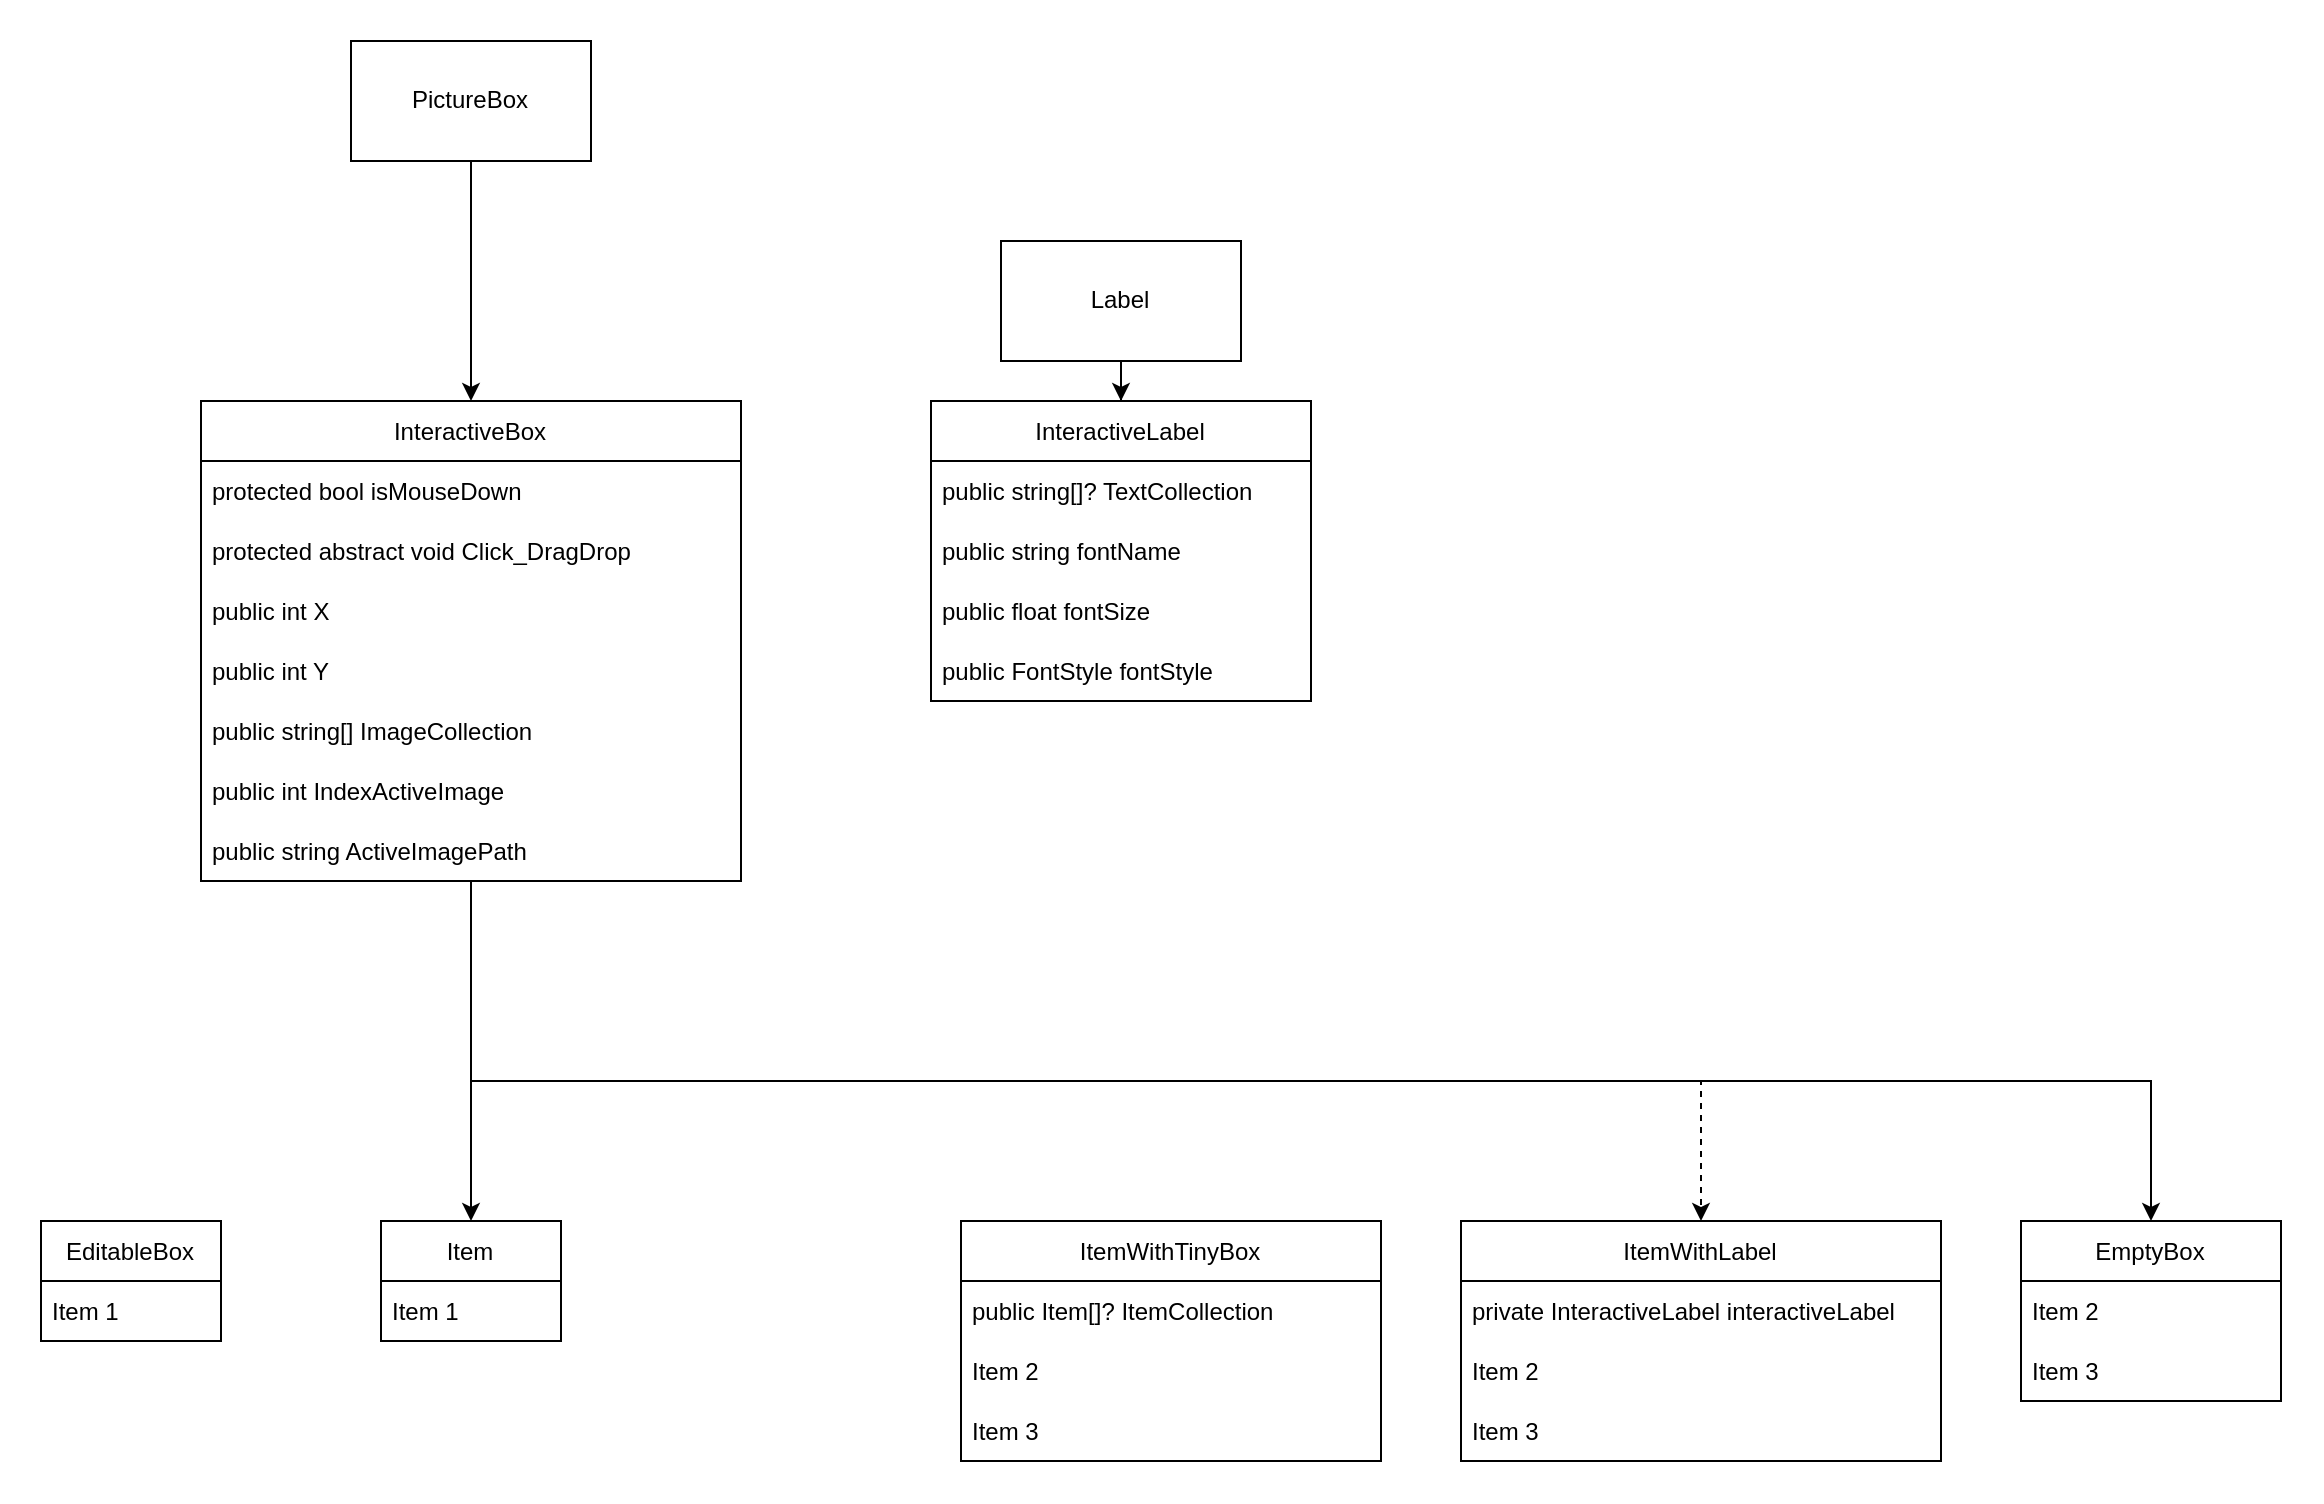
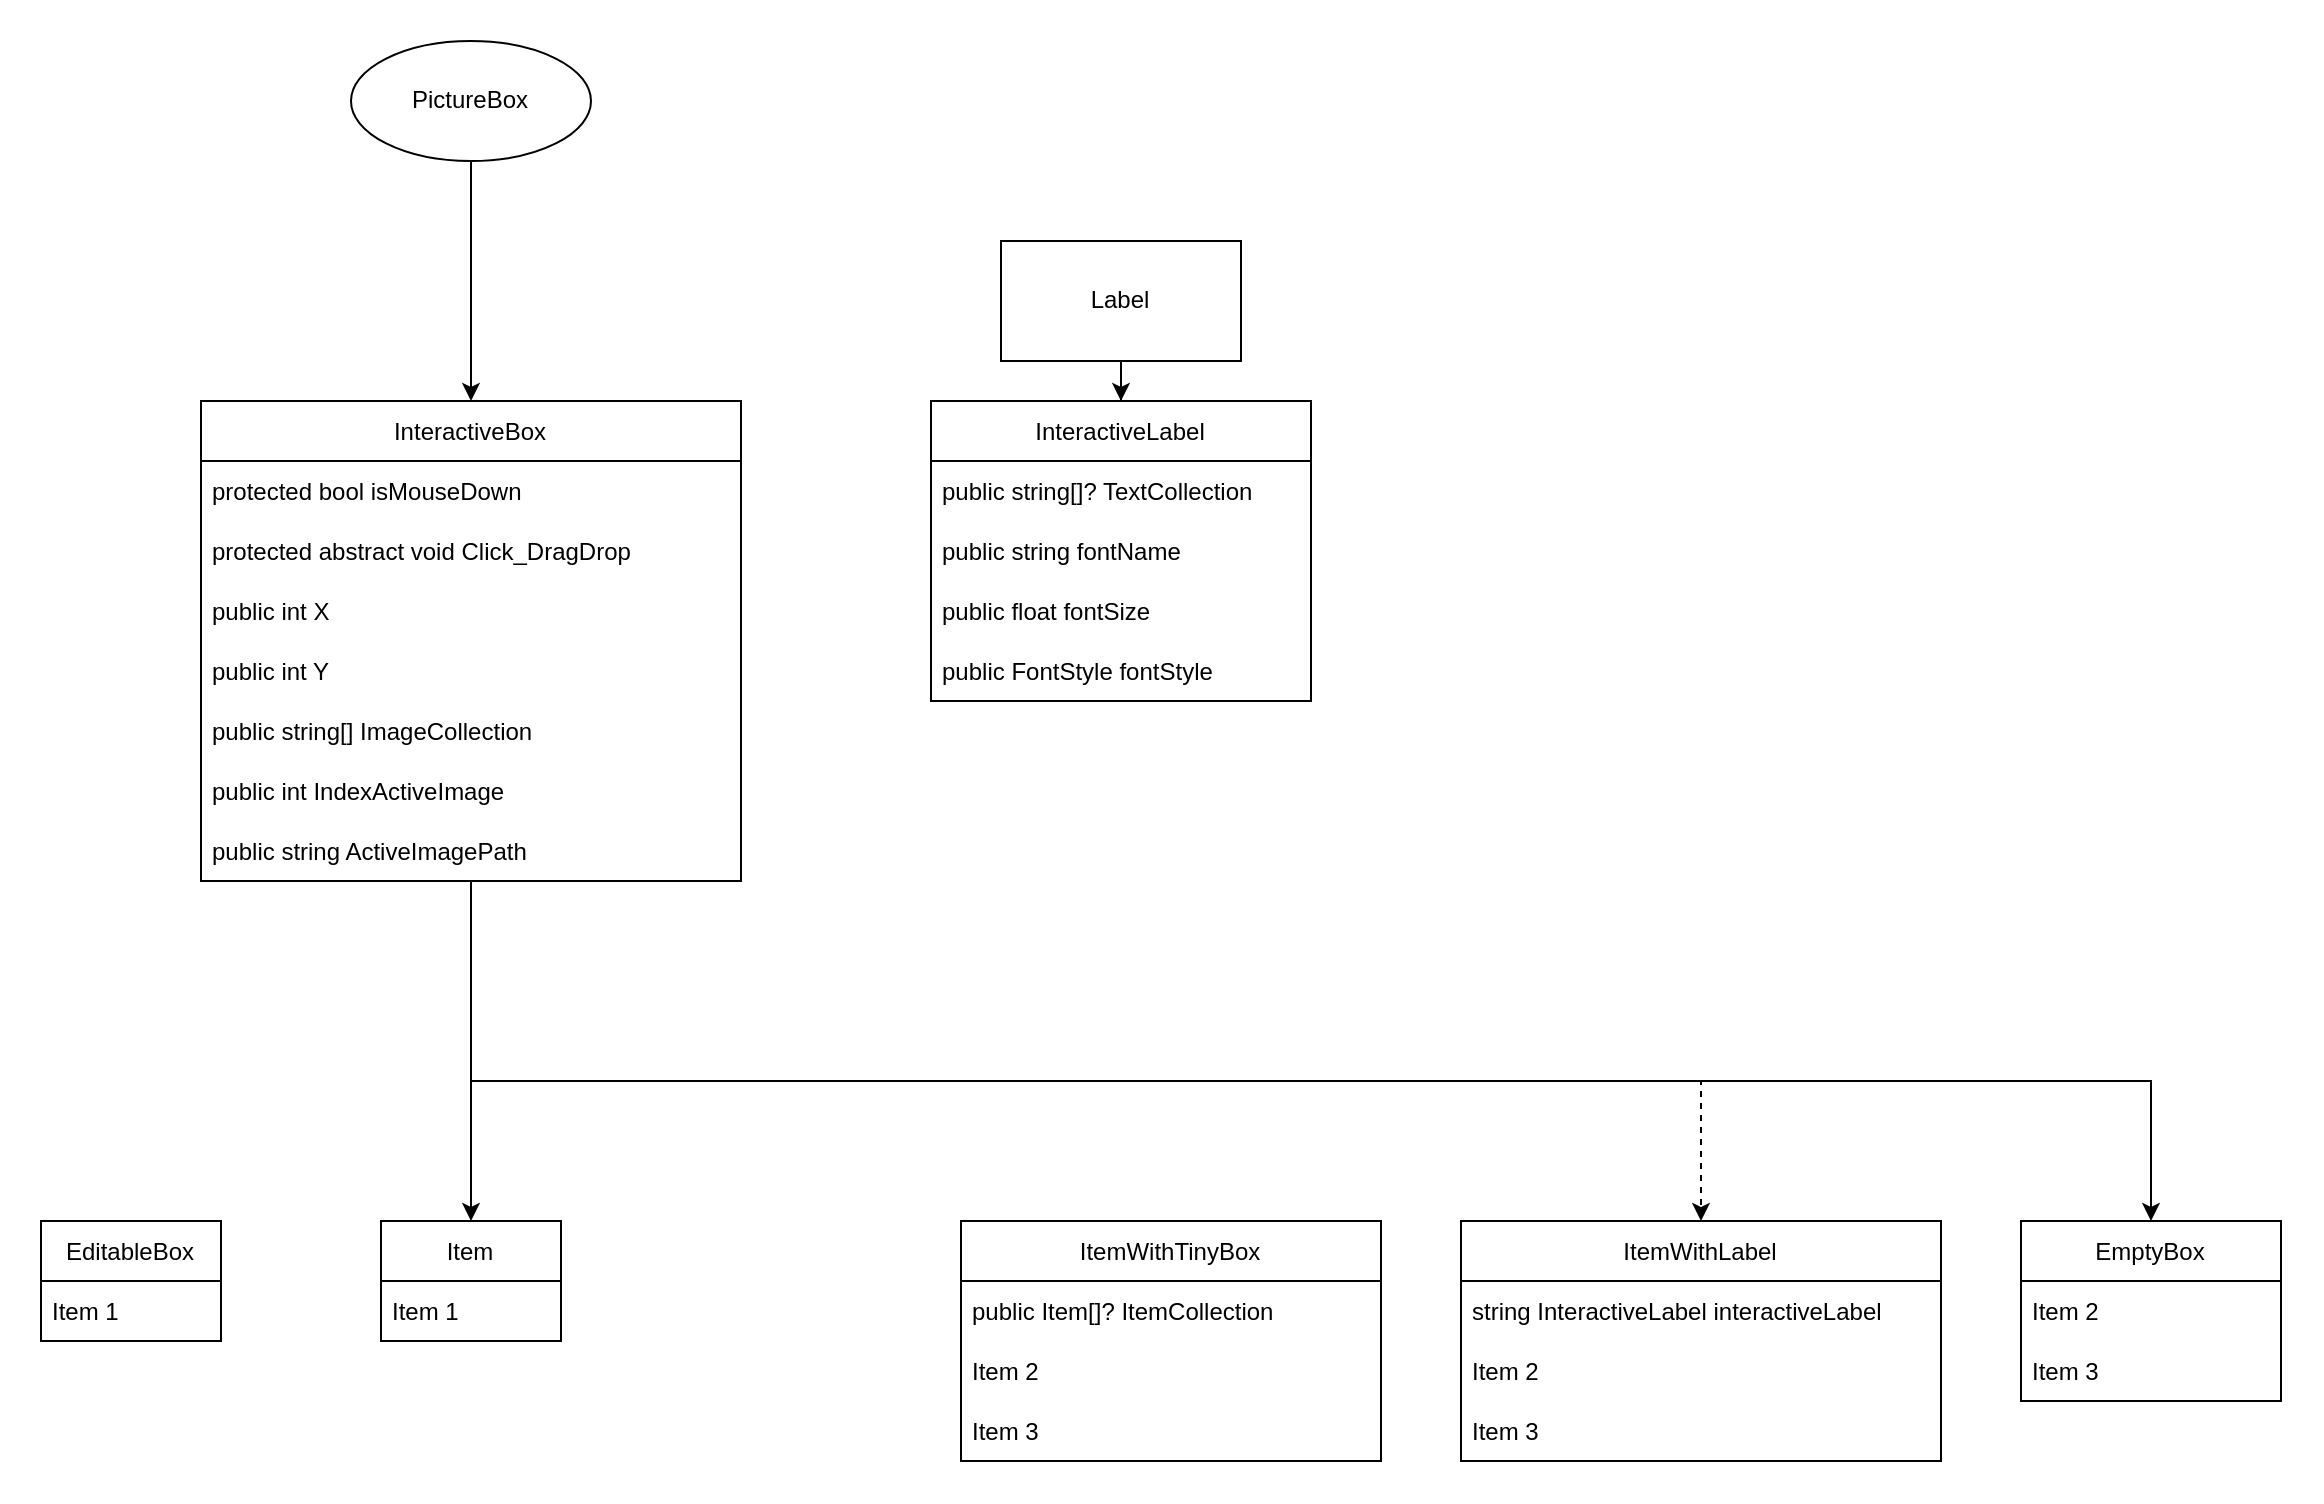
(471, 101) -> (471, 101)
(1723, 1312) -> (1716, 1312)
